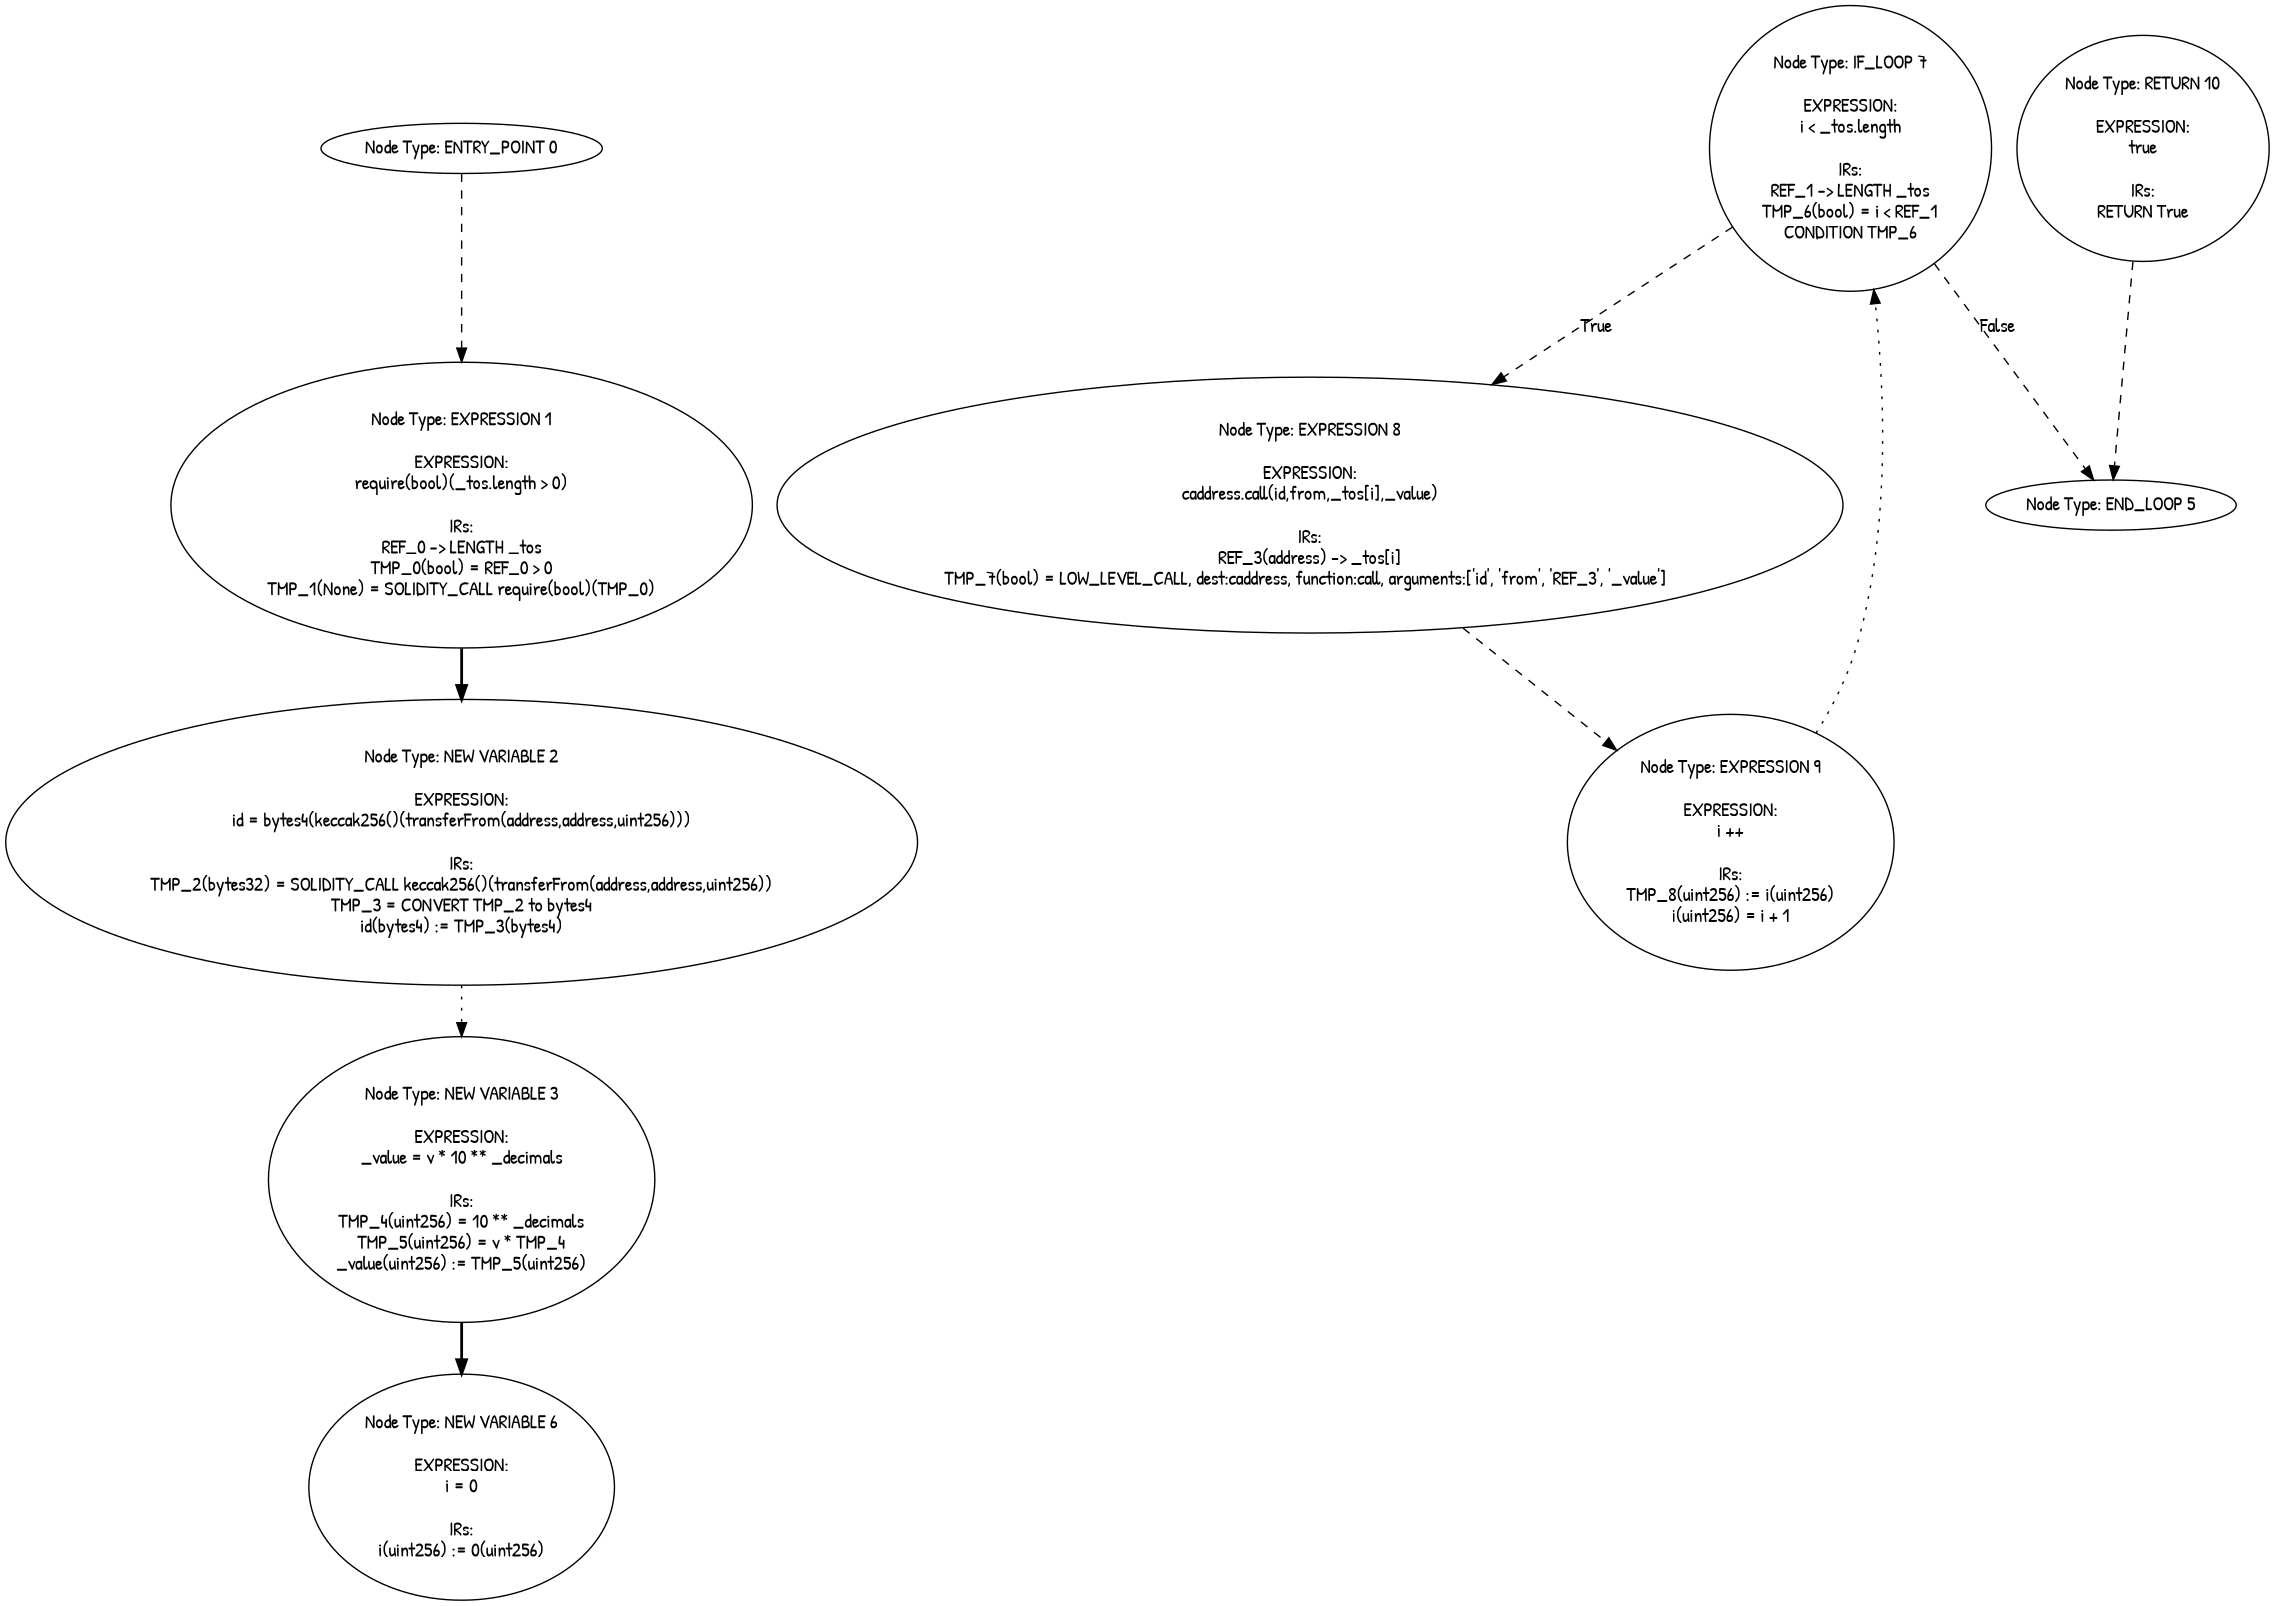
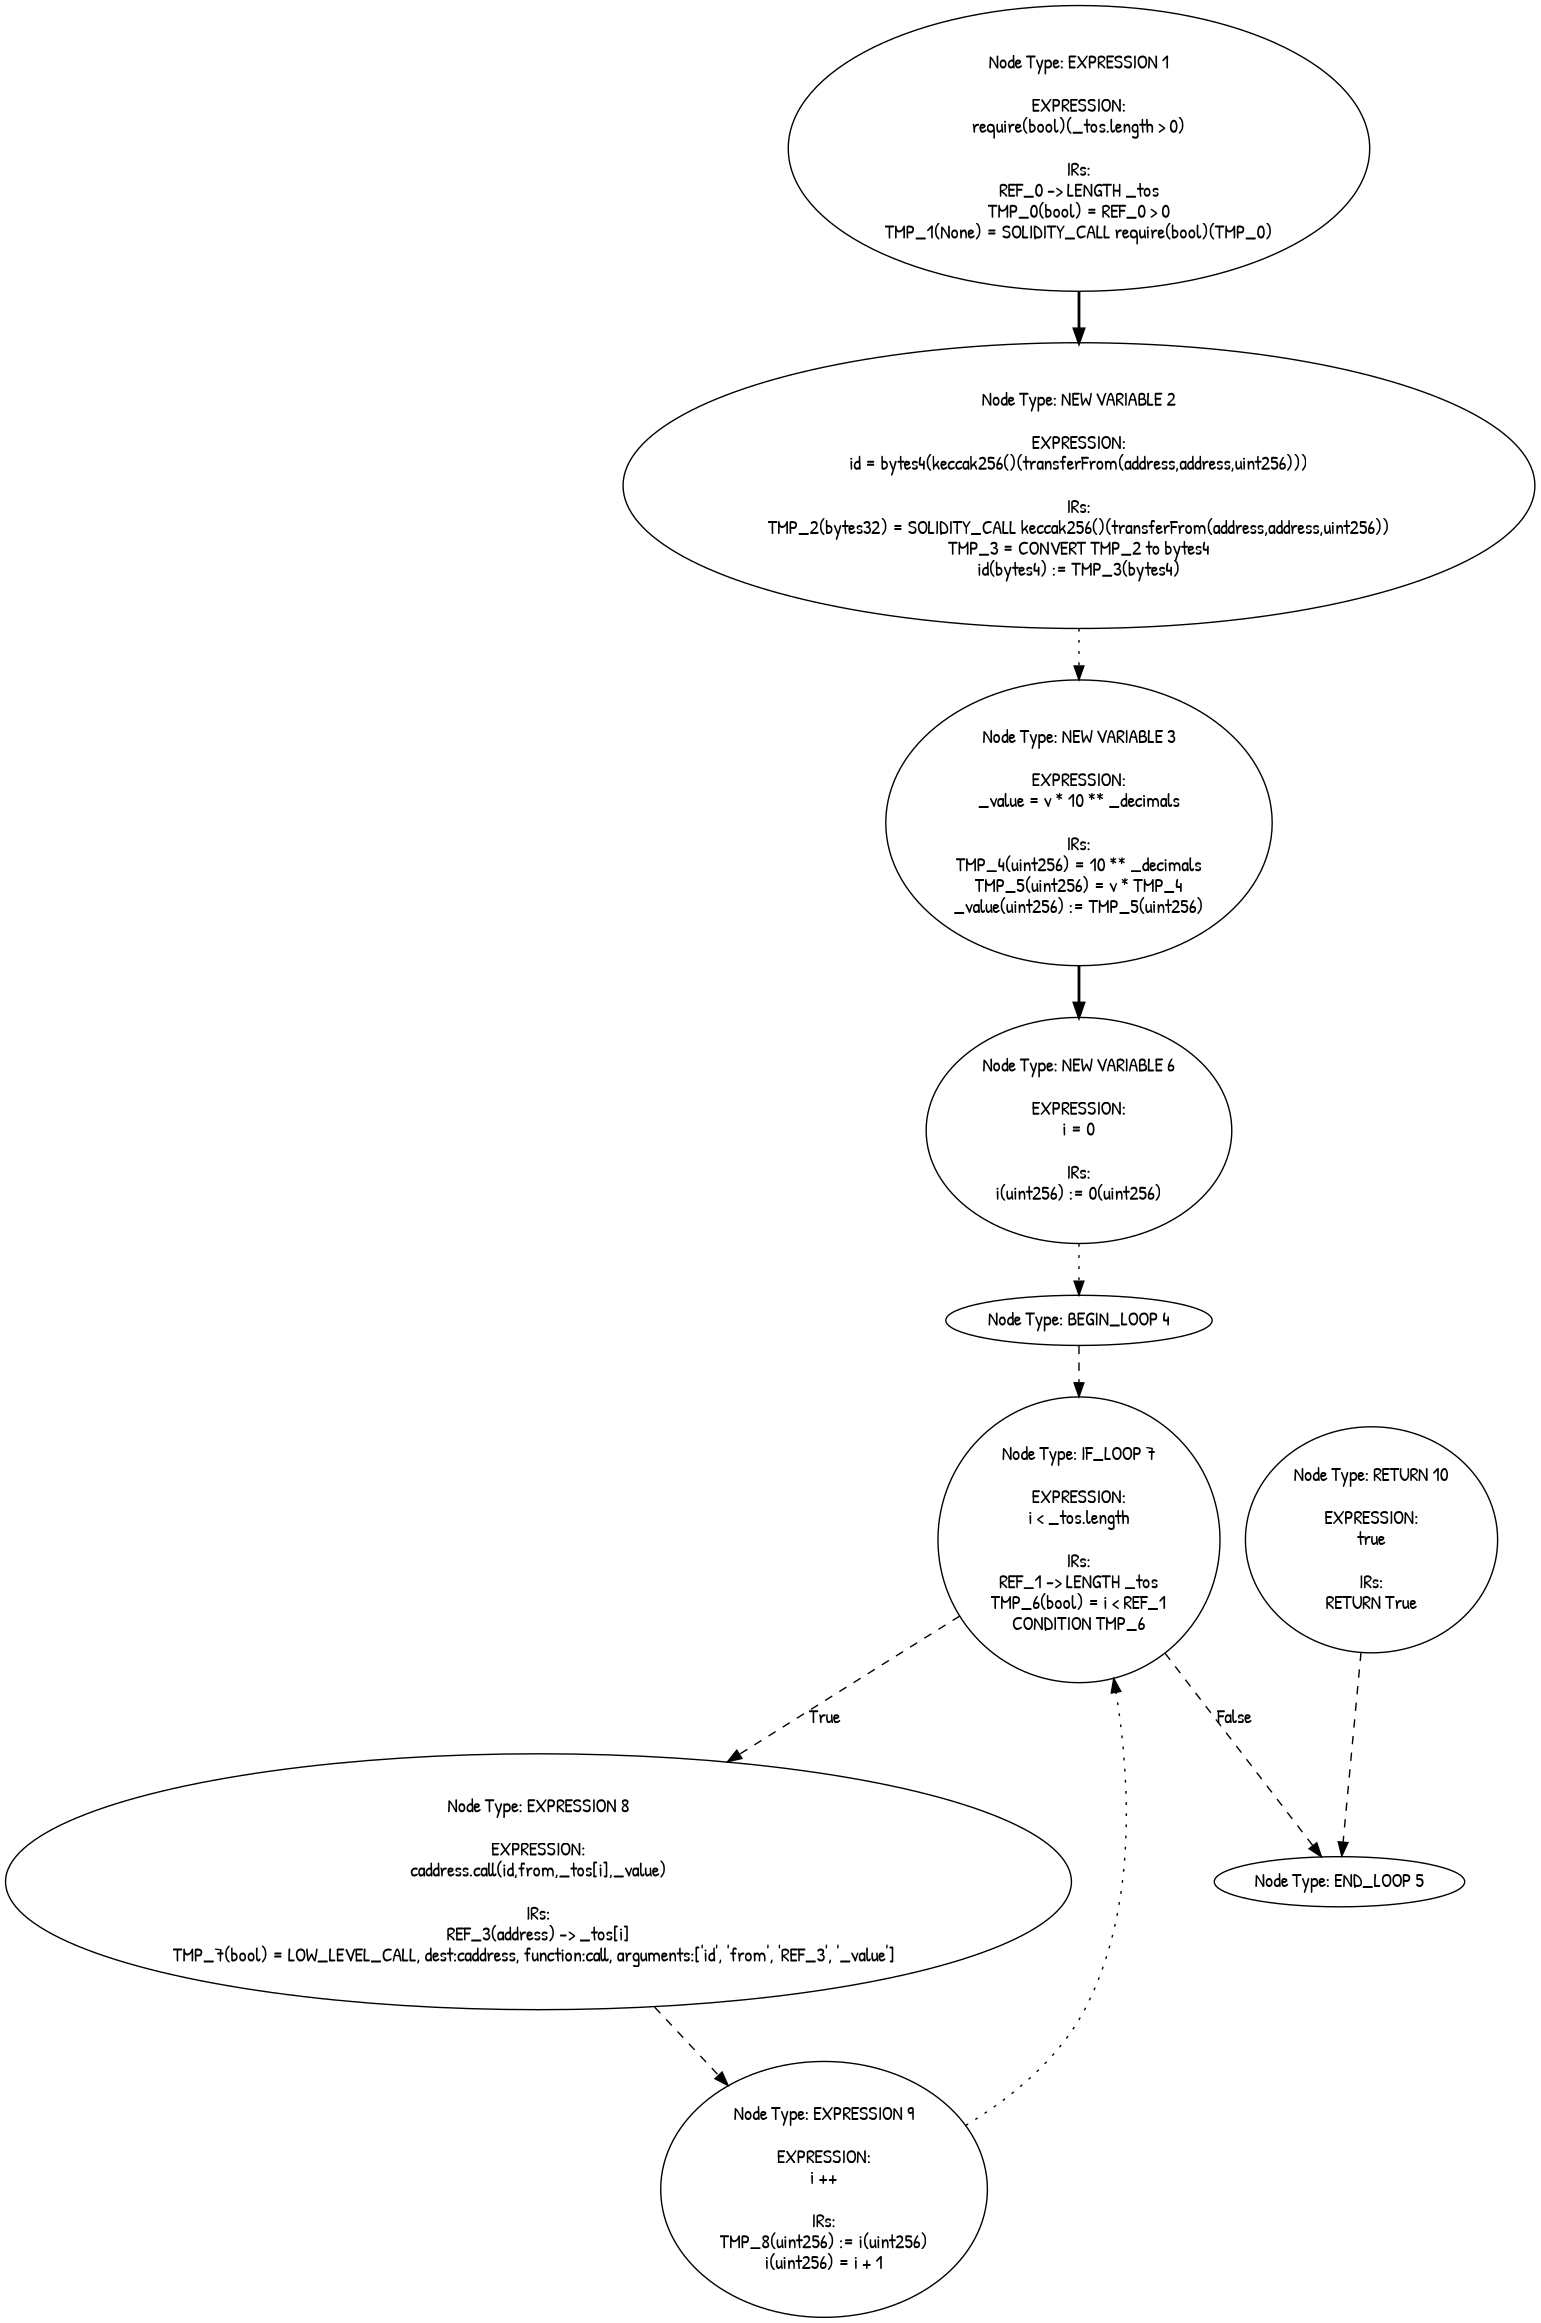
(462, 148) -> none
none -> (1079, 1320)
